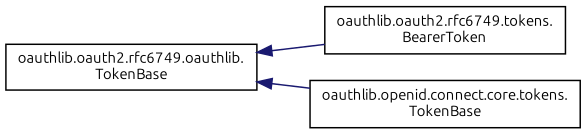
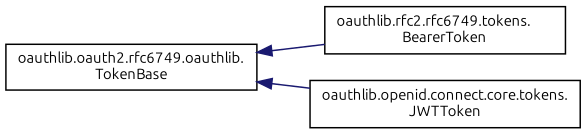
(445, 30) -> (445, 30)
(445, 104) -> (445, 104)
